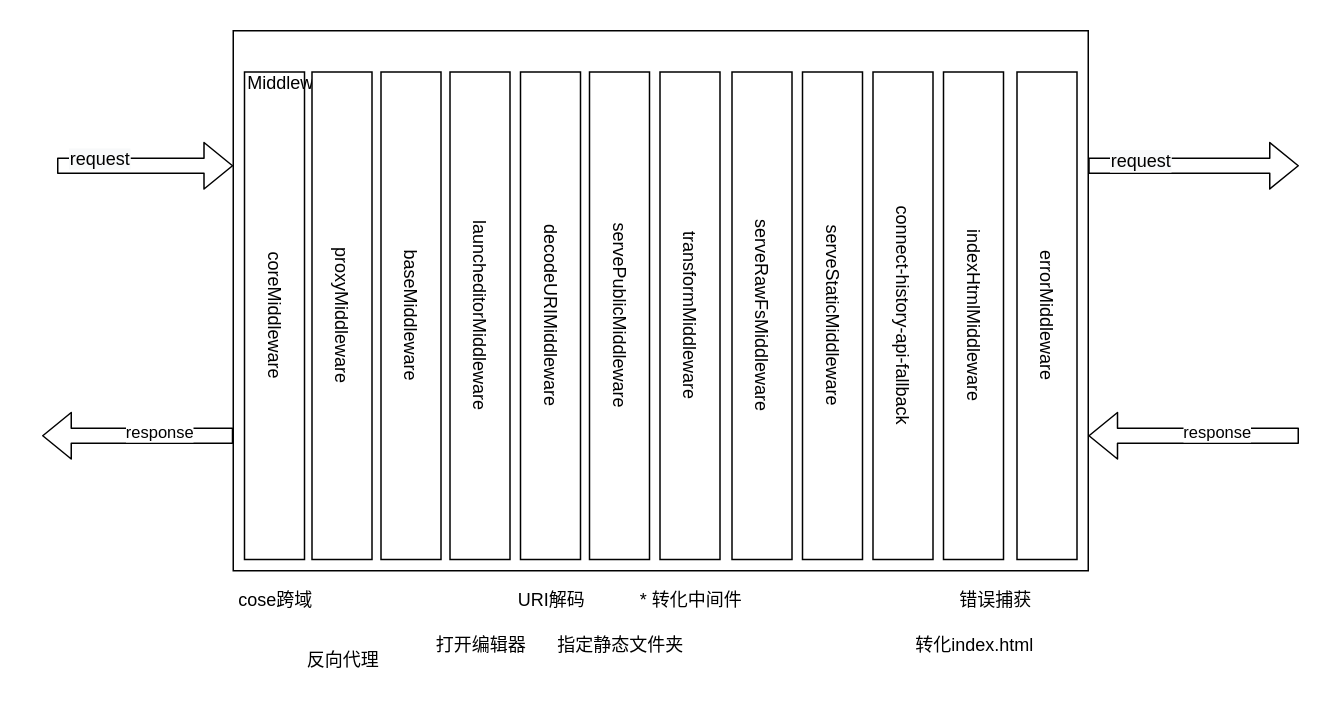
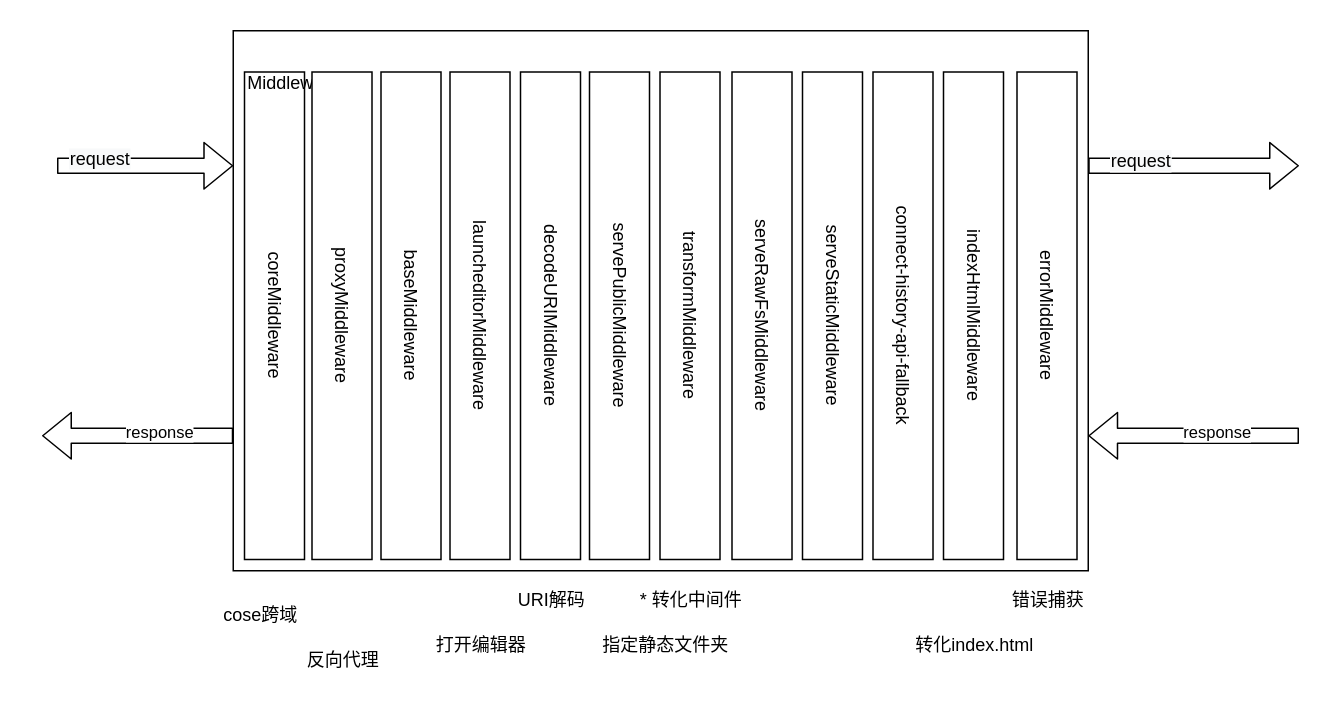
(275, 601) -> (260, 616)
(995, 601) -> (1047, 601)
(620, 646) -> (665, 646)
